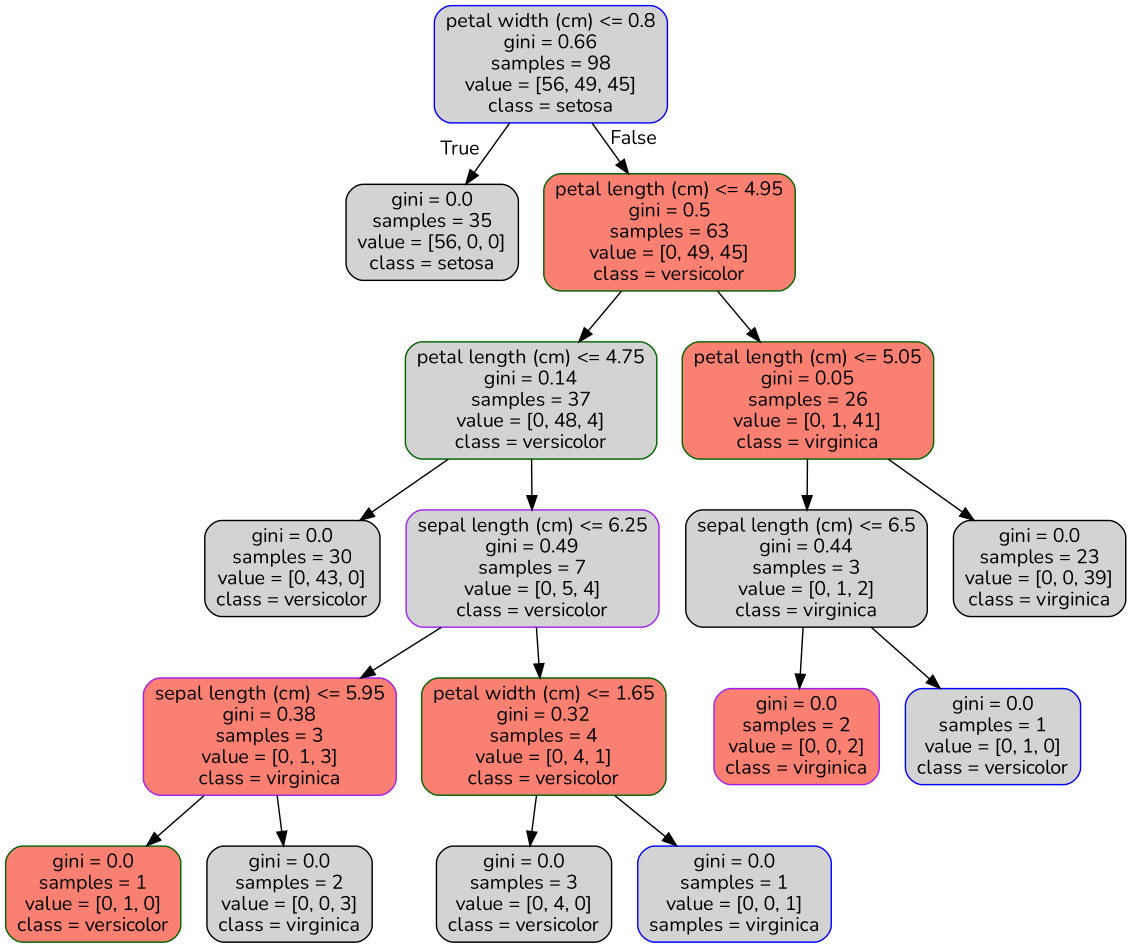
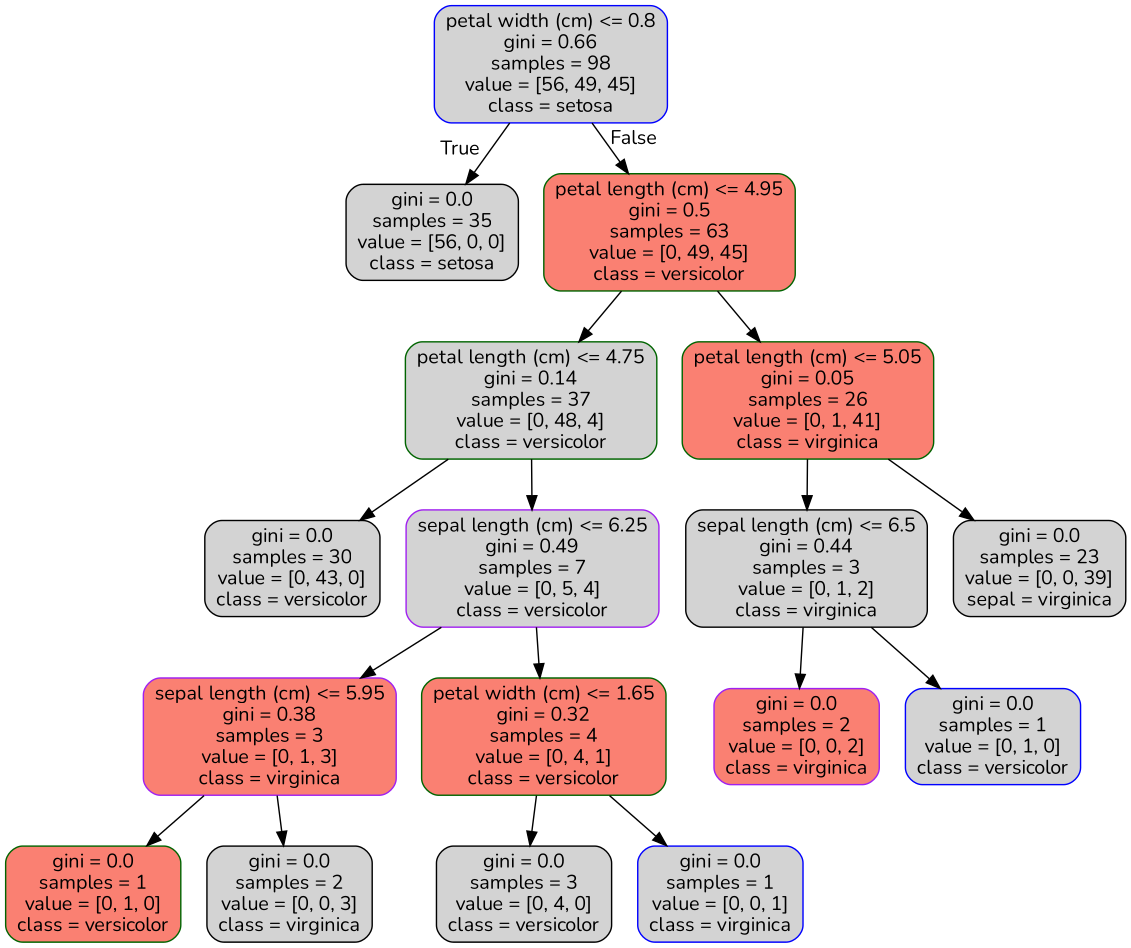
(1040, 569) -> (1040, 569)
(734, 894) -> (720, 894)
